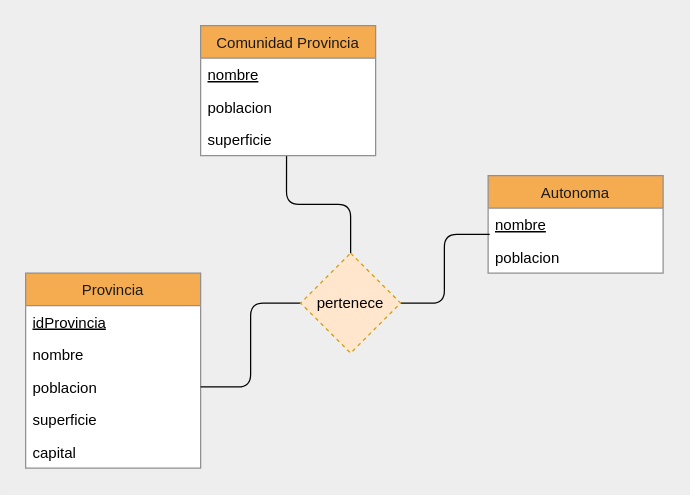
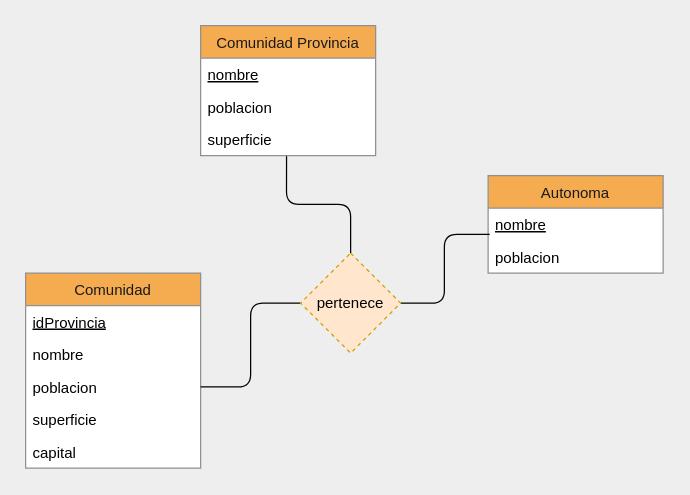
(113, 290) -> (113, 290)
